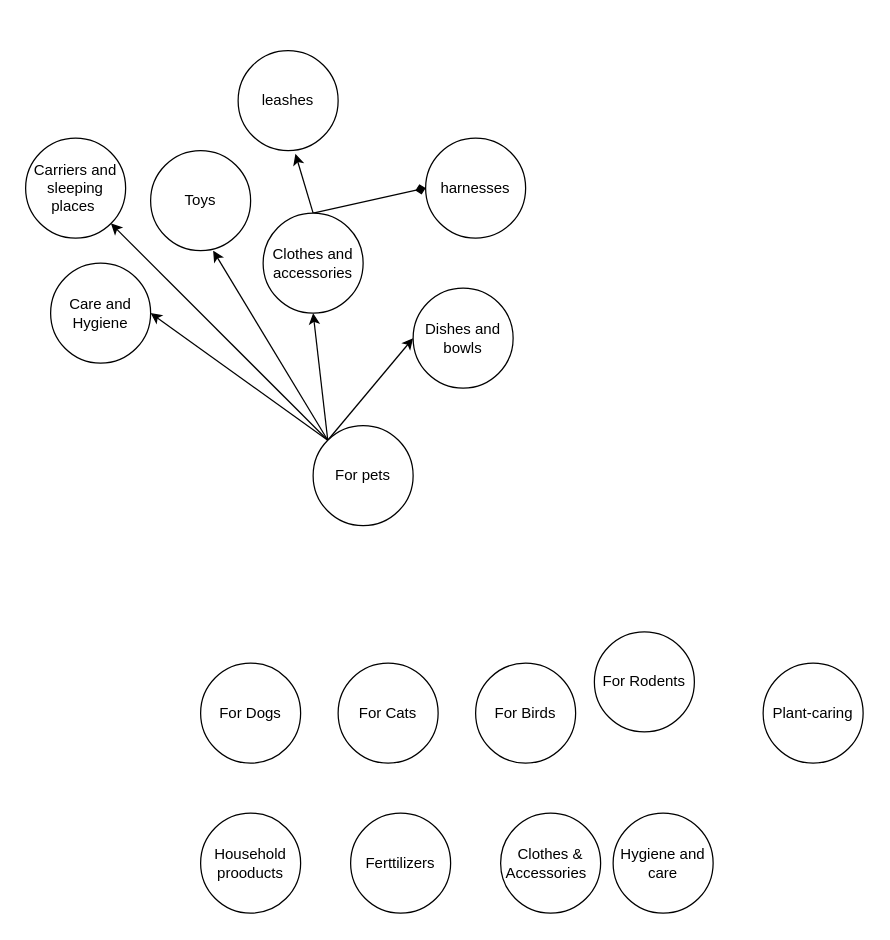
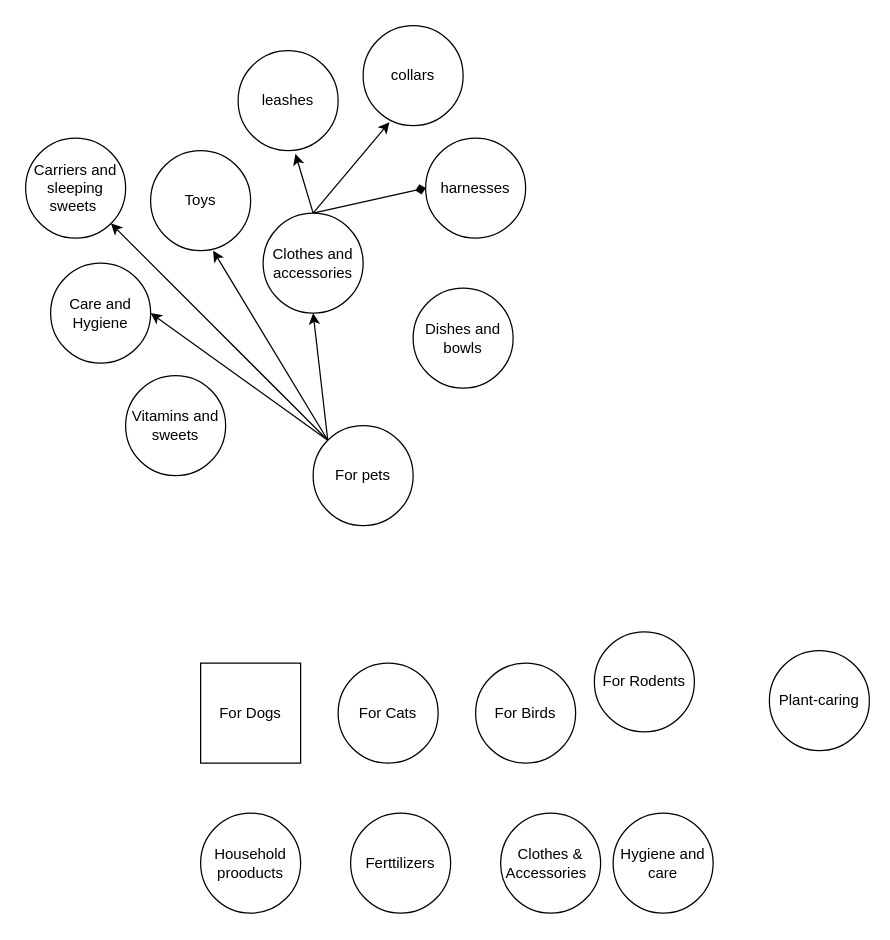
none -> (413, 76)
none -> (349, 170)
(76, 188) -> (76, 188)
(368, 392) -> none
none -> (176, 426)
(251, 713) -> (251, 713)
(813, 713) -> (819, 701)
